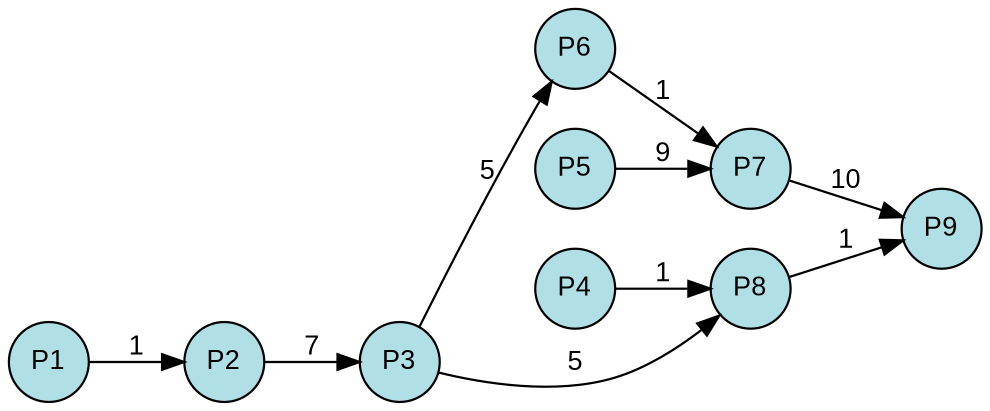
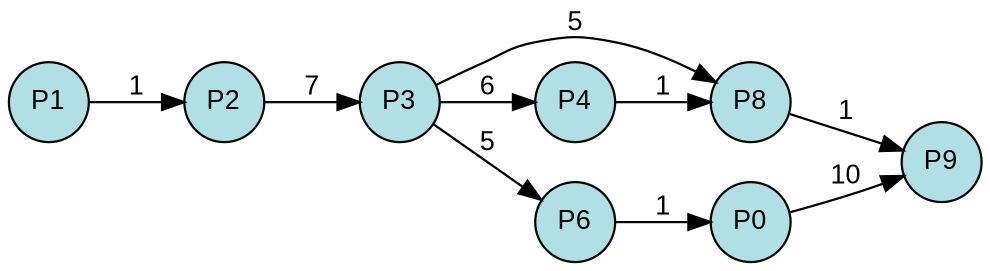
none -> (476, 102)
(575, 169) -> none
(751, 169) -> (751, 222)
